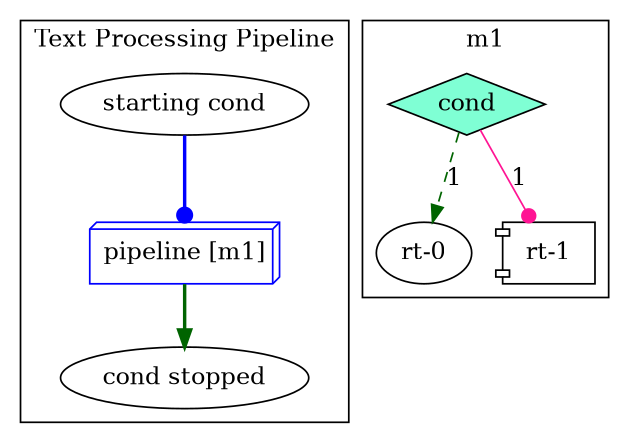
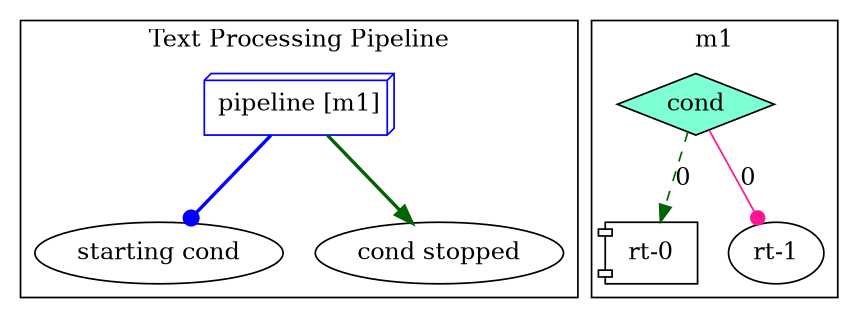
(185, 172) -> (233, 174)
(455, 179) -> (684, 179)
(520, 179) -> (749, 179)
(424, 253) -> (651, 253)
(549, 253) -> (776, 253)
